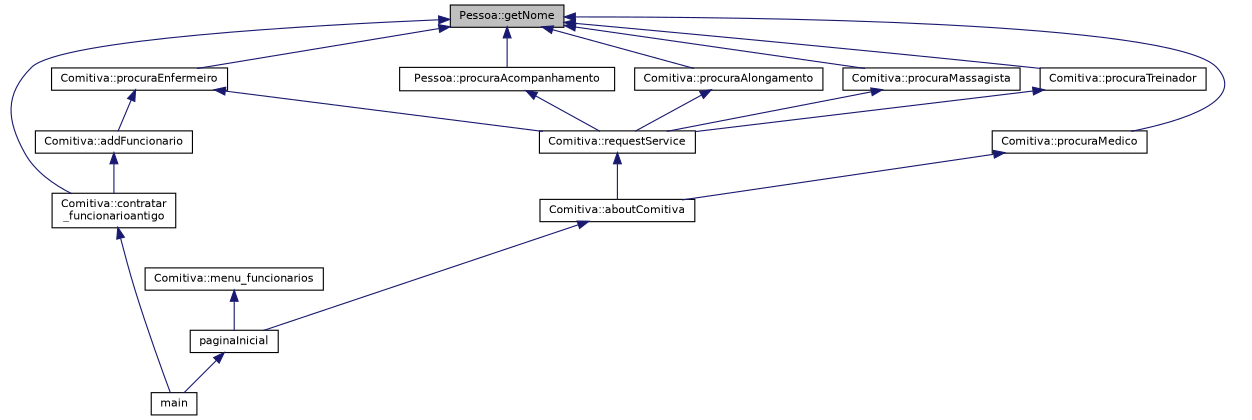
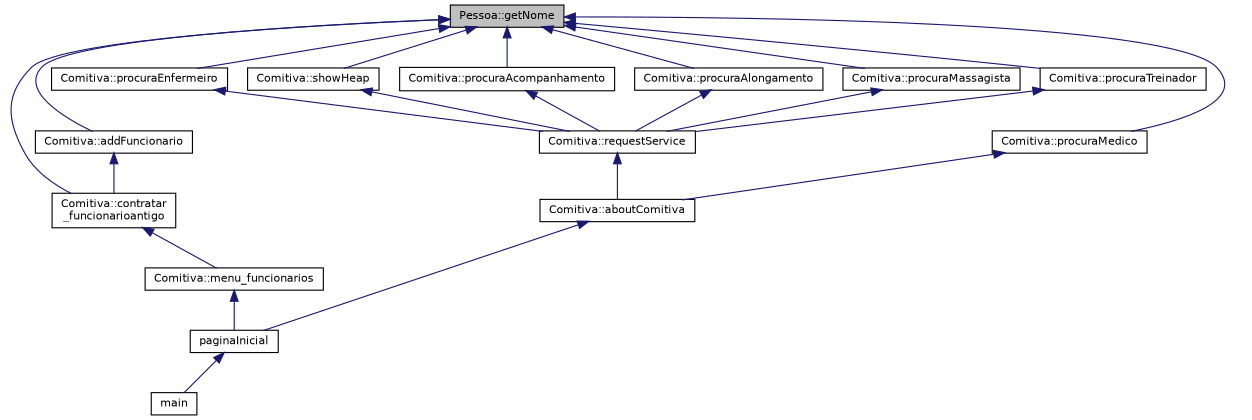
none -> (313, 79)
(507, 79) -> (507, 79)
(125, 116) -> (191, 36)
(144, 316) -> (185, 251)
